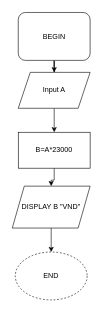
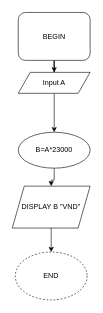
(54, 90) -> (54, 83)
(54, 150) -> (54, 150)
